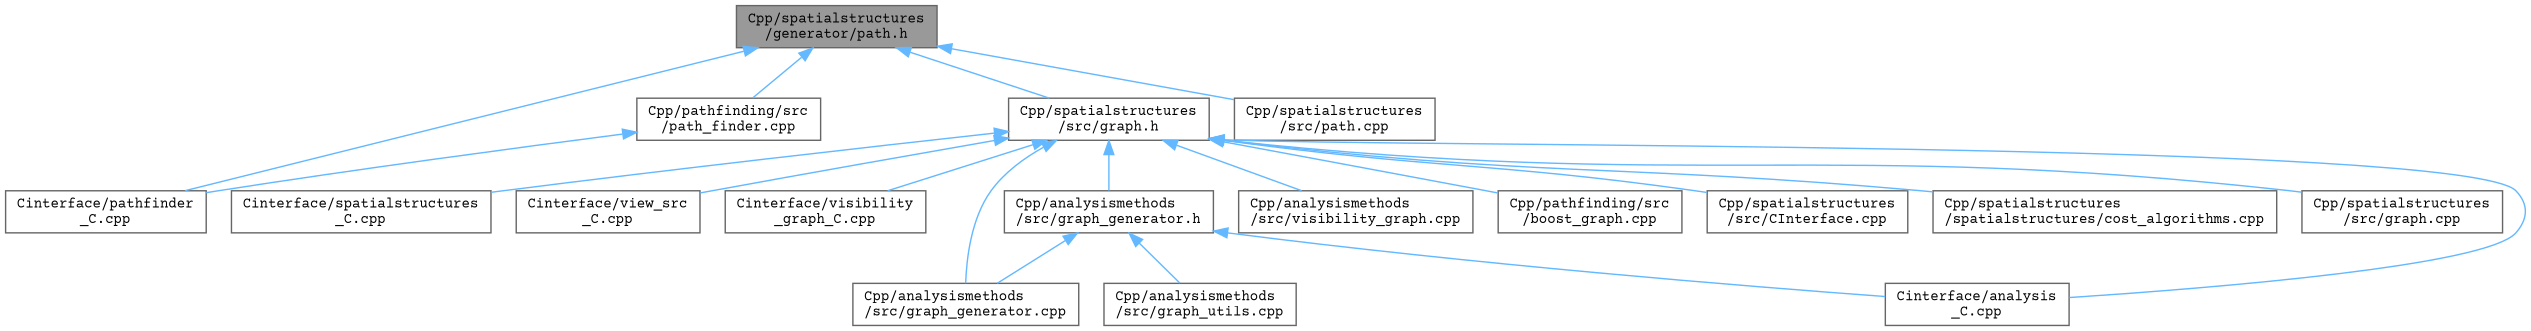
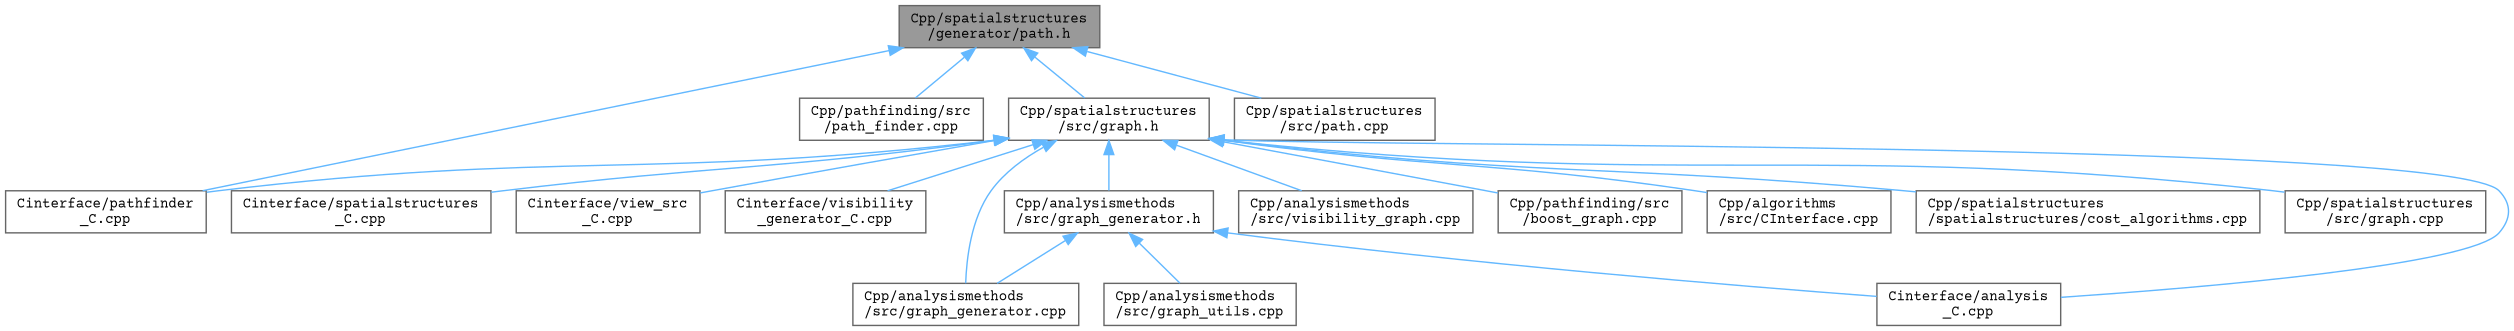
(414, 162) -> (600, 165)
(826, 212) -> (826, 212)
(1807, 212) -> (1799, 212)
